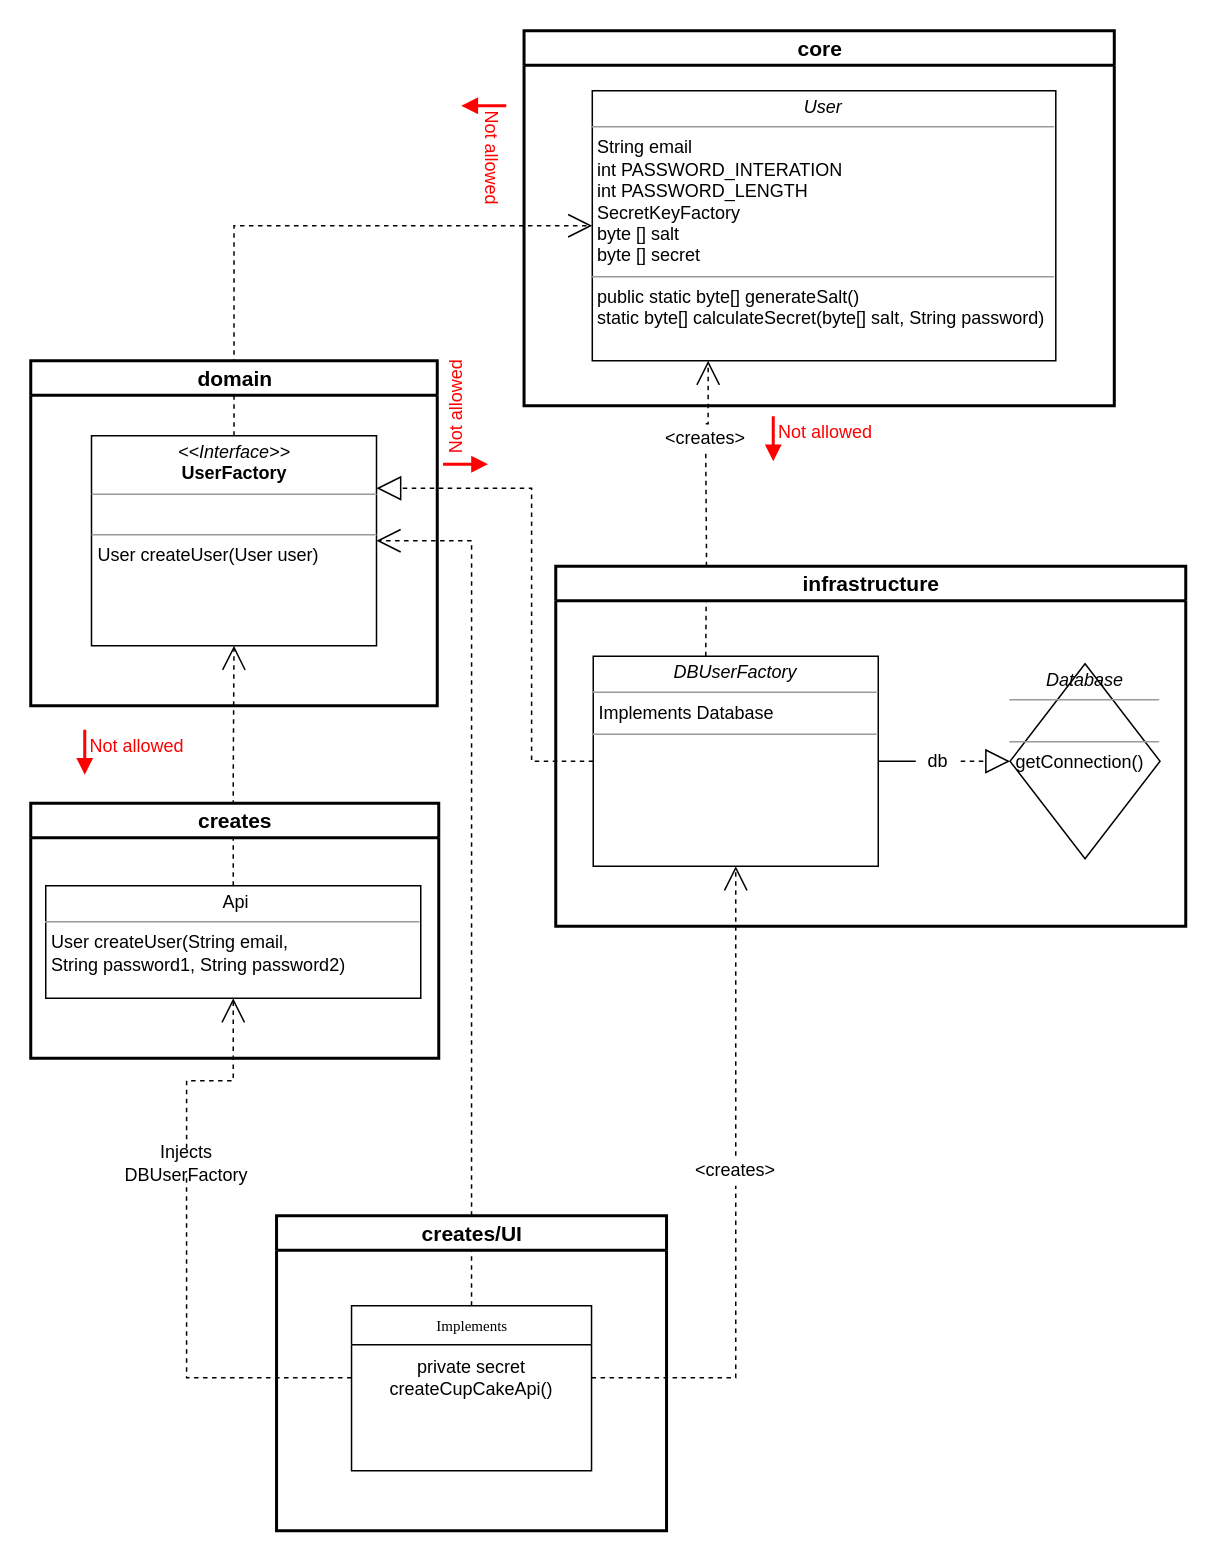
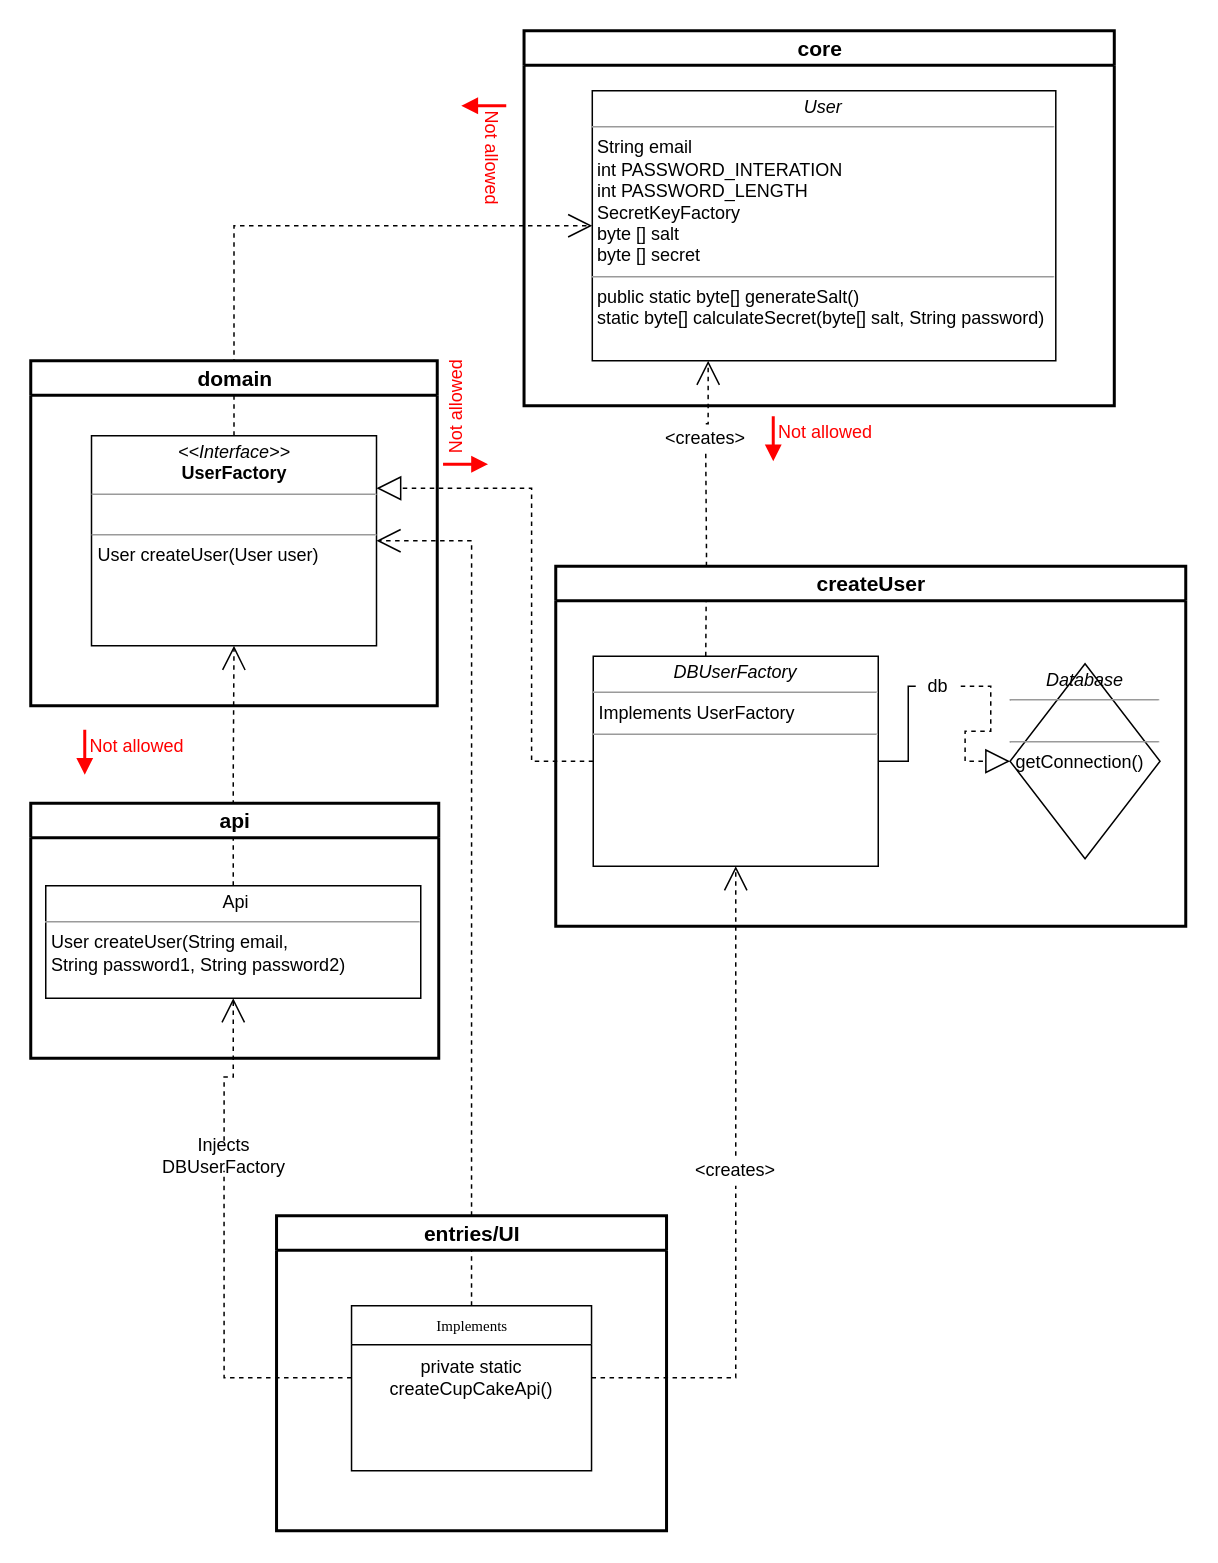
(872, 584) -> (872, 584)
(684, 678) -> (699, 678)
(938, 761) -> (938, 686)
(236, 821) -> (236, 821)
(187, 1163) -> (224, 1156)
(473, 1234) -> (473, 1234)
(472, 1378) -> (472, 1378)
